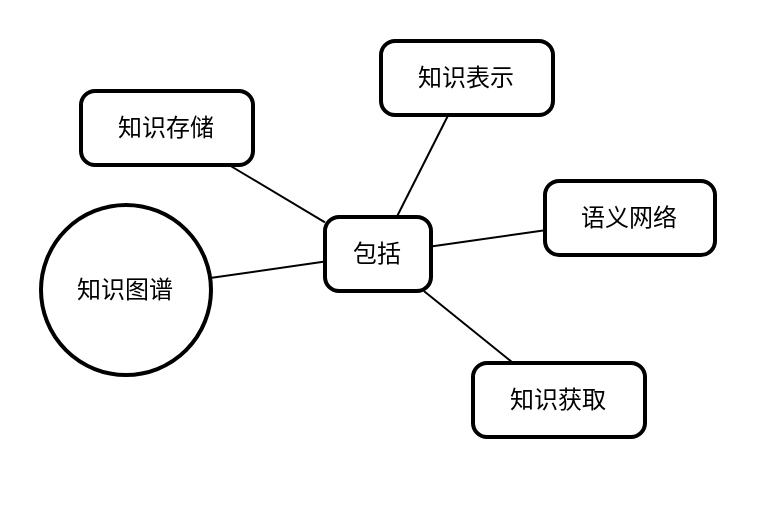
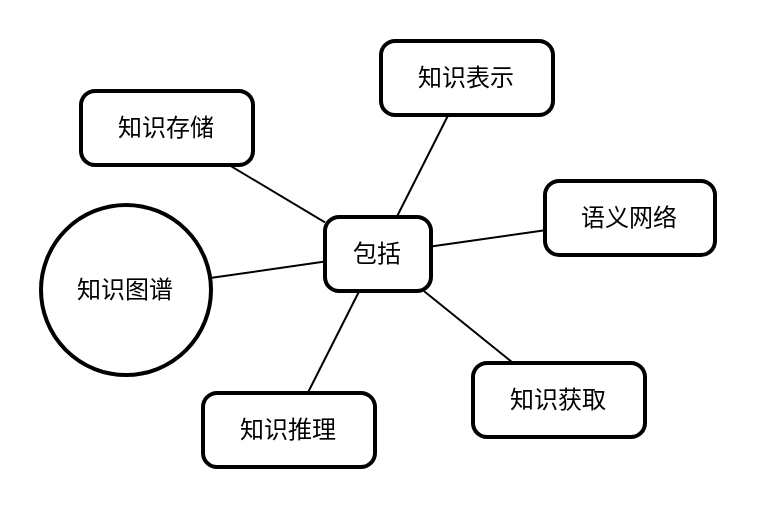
none -> (334, 342)
none -> (289, 430)
